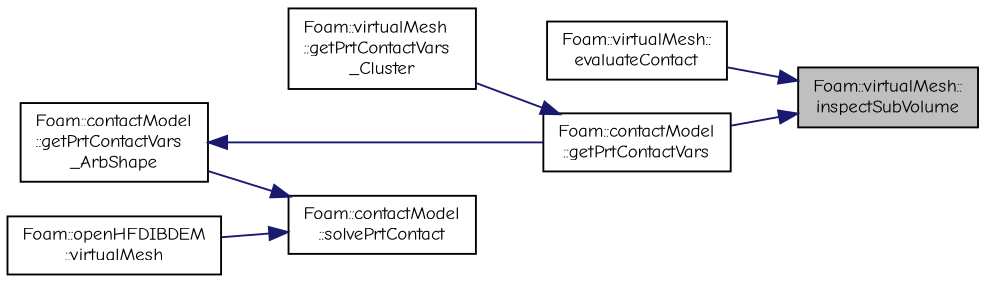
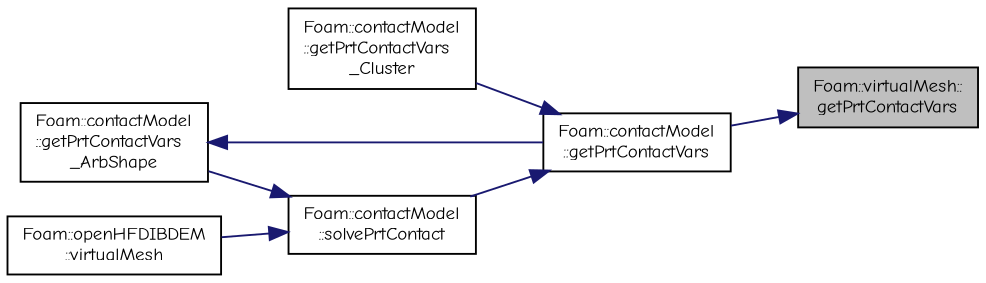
(382, 49) -> (382, 49)
(637, 51) -> none
(888, 97) -> (888, 97)
none -> (501, 187)
